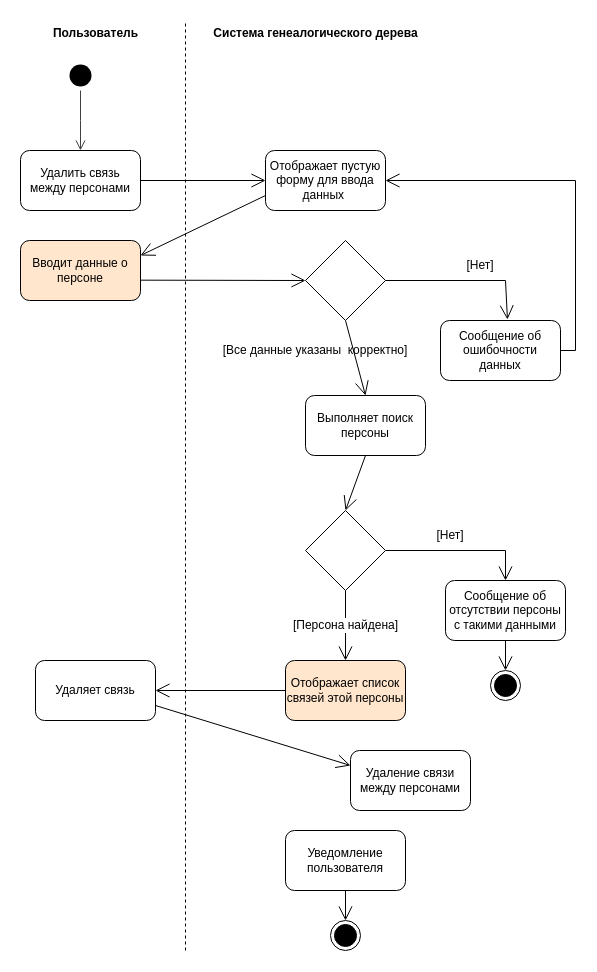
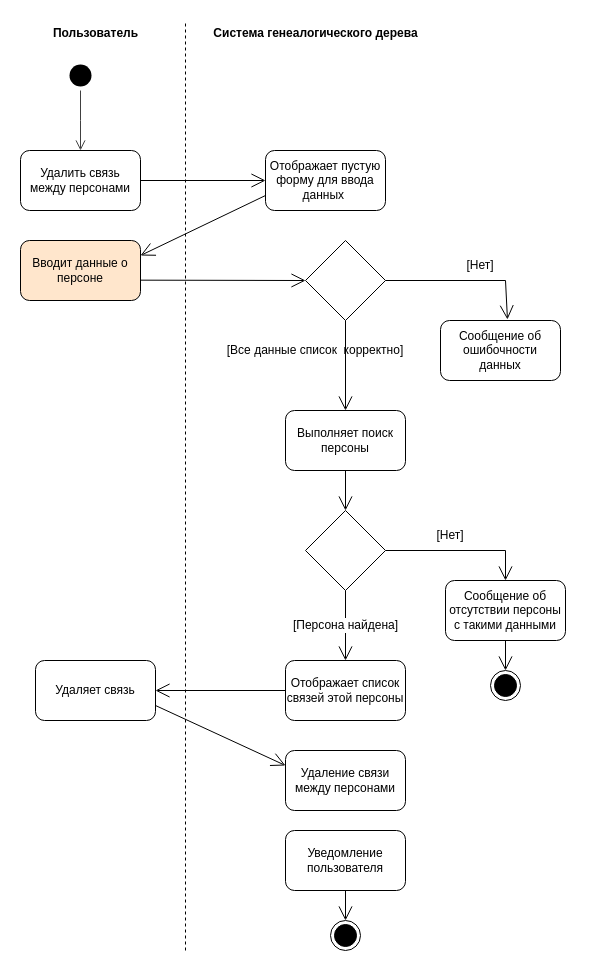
(574, 181) -> none
(316, 351) -> (316, 351)
(366, 426) -> (346, 441)
(346, 691) -> (346, 691)
(411, 781) -> (346, 781)
